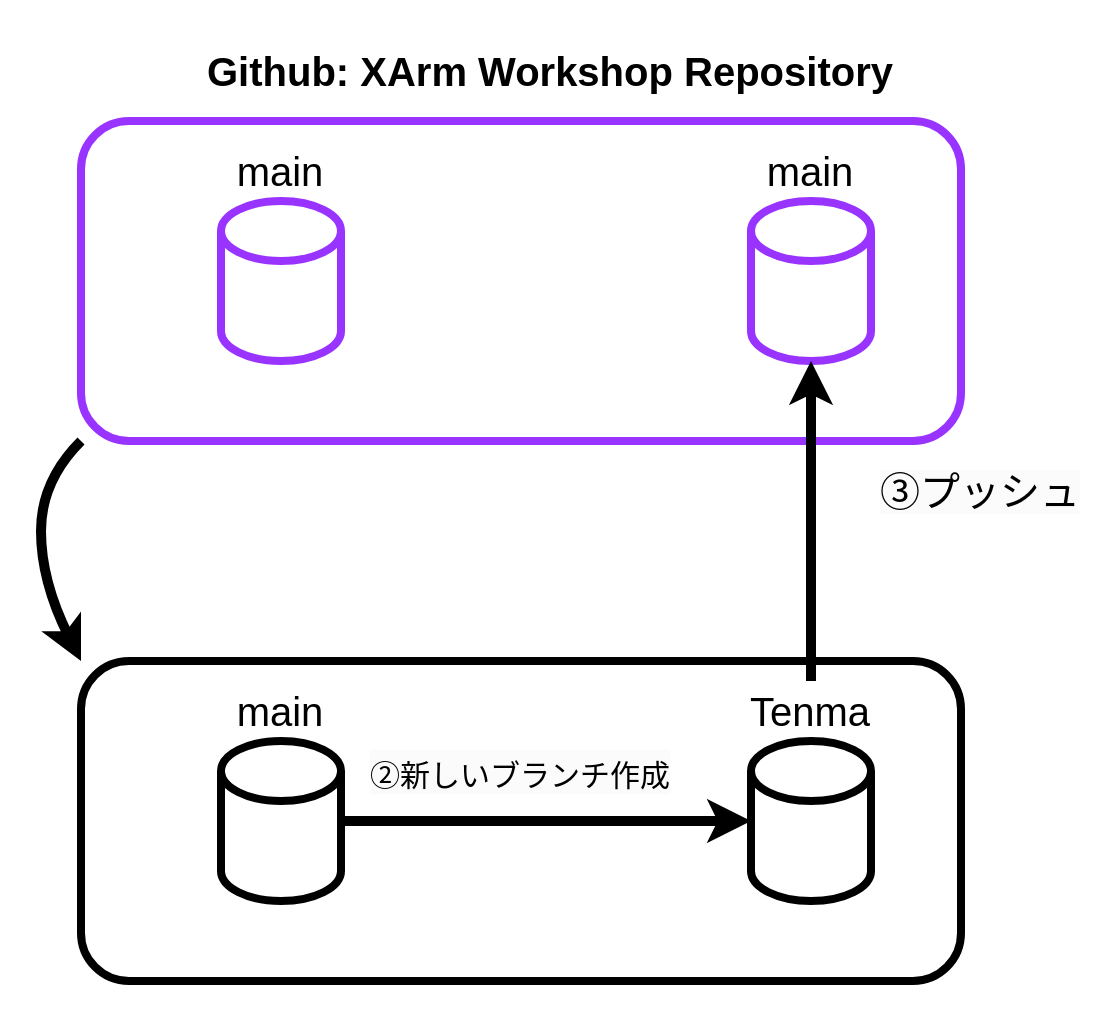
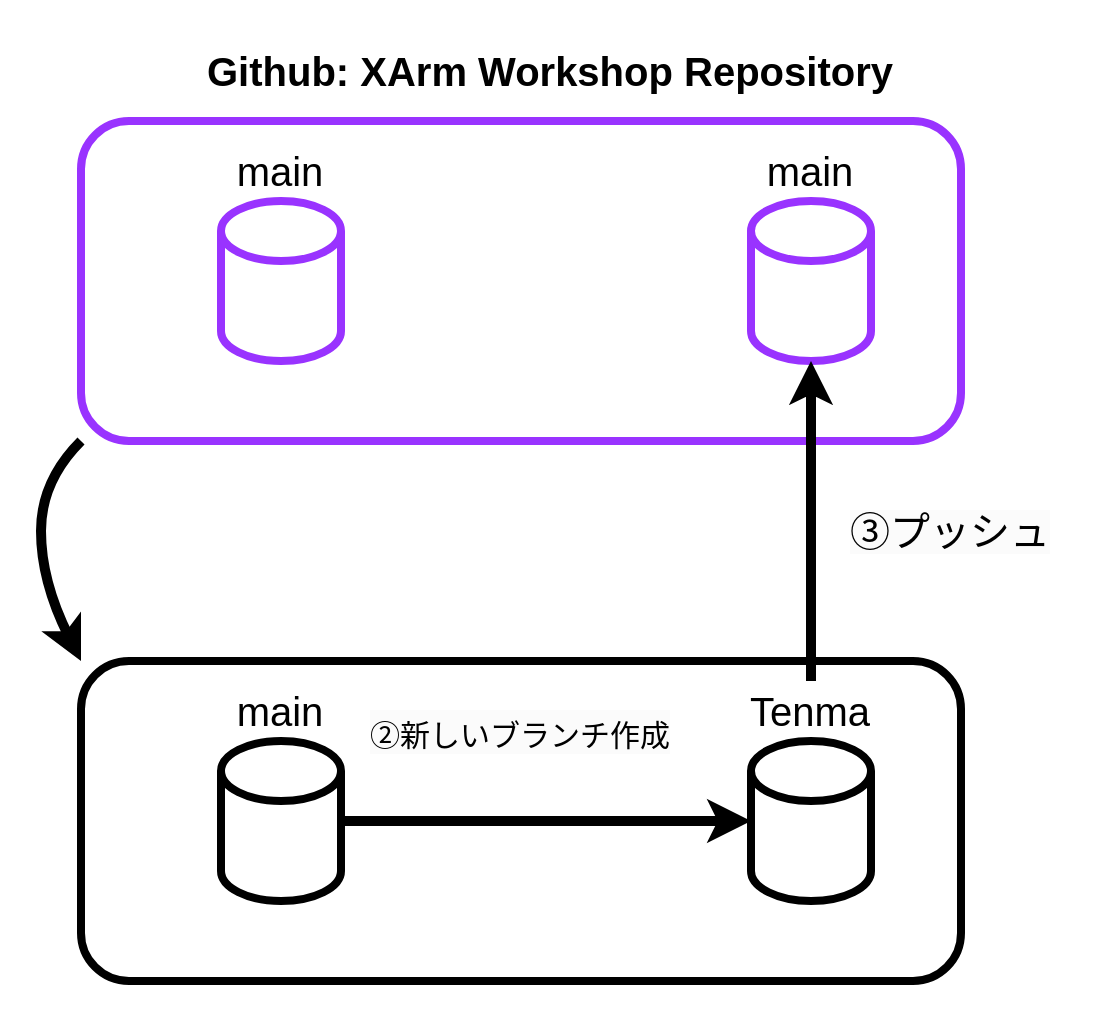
(981, 491) -> (951, 531)
(521, 771) -> (521, 731)
